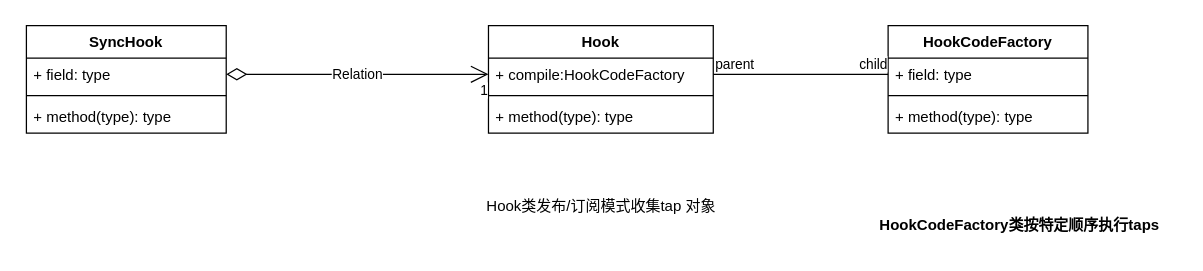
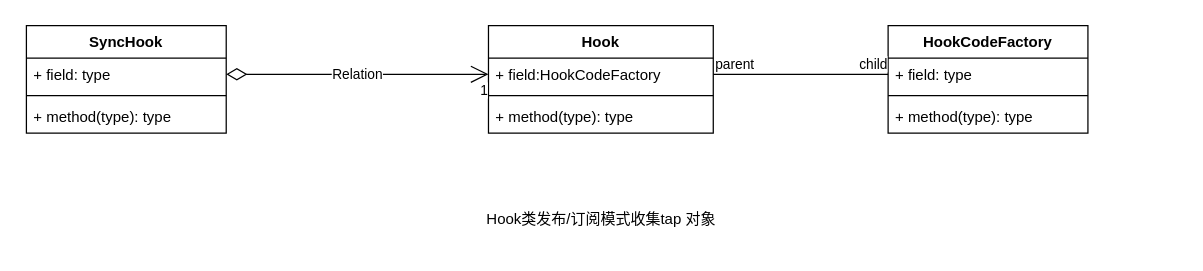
(594, 75) -> (586, 75)
(601, 207) -> (601, 219)
(1019, 226) -> none
